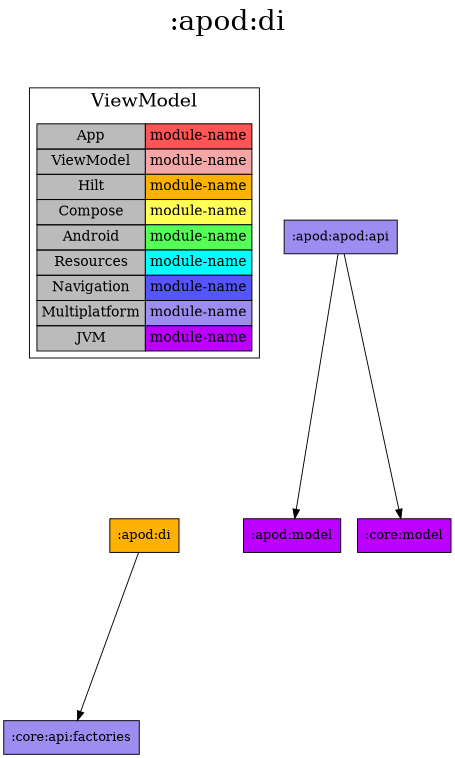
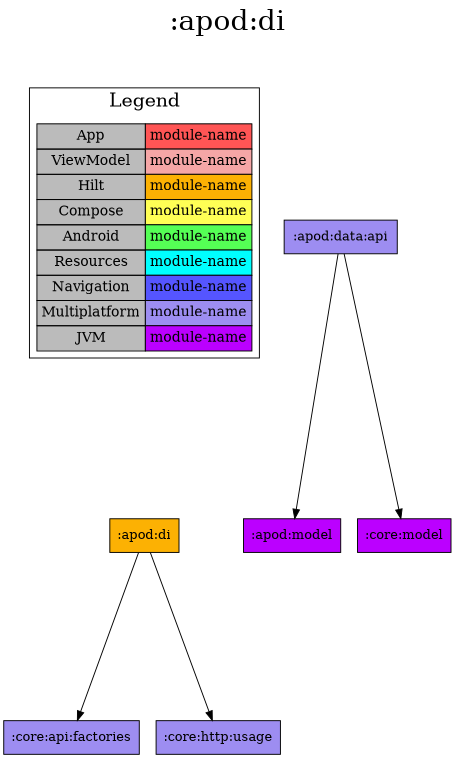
(144, 102) -> (144, 102)
(341, 237) -> (341, 237)
none -> (218, 737)
